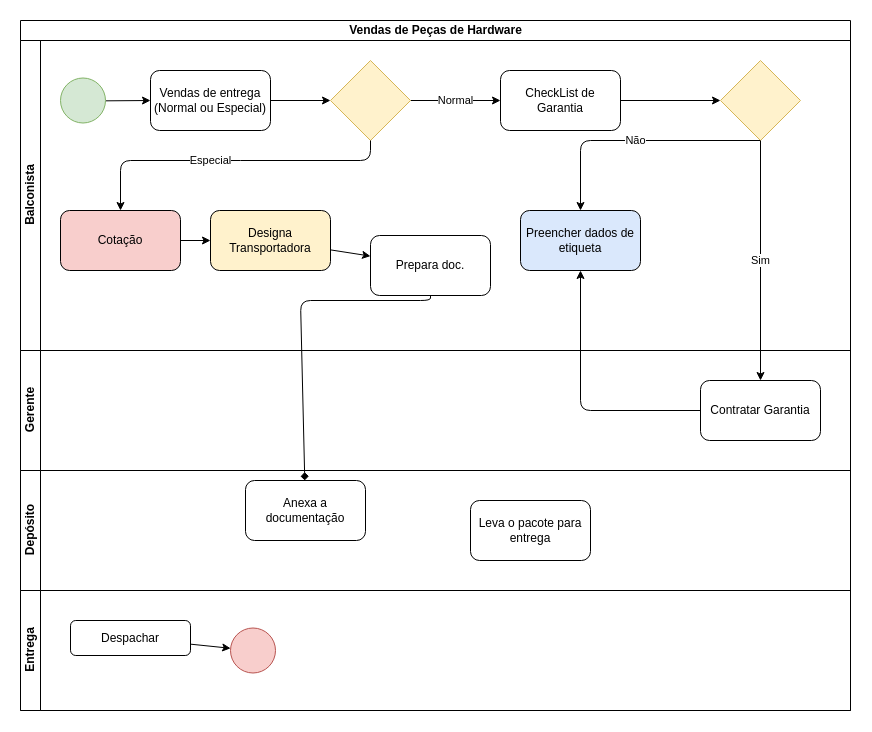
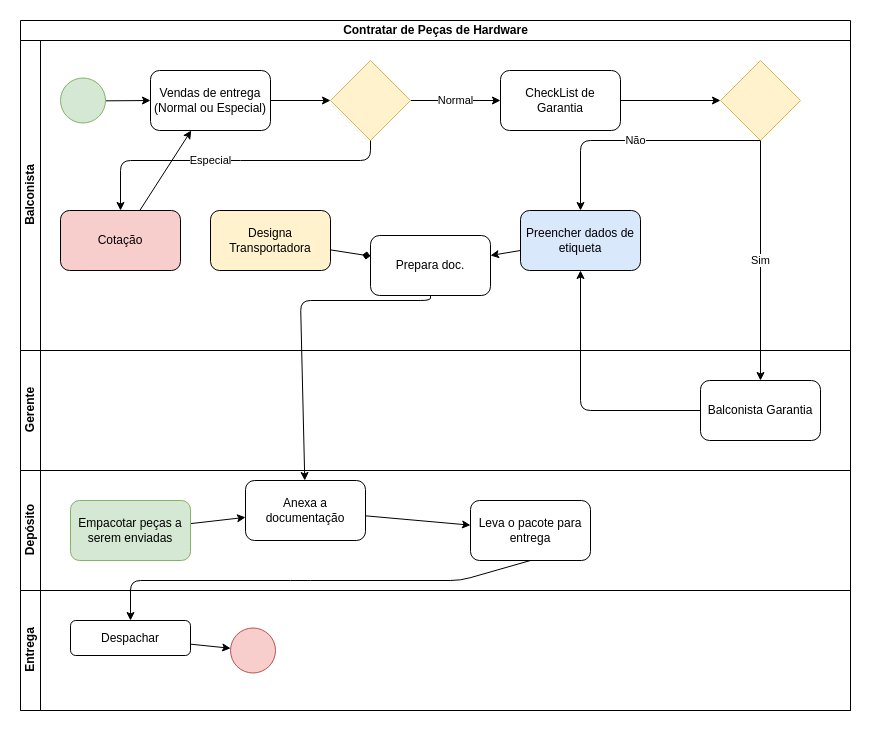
(436, 31) -> (436, 31)
(192, 241) -> (164, 173)
none -> (509, 252)
(362, 255) -> (362, 255)
(761, 411) -> (761, 411)
(305, 472) -> (305, 473)
none -> (414, 520)
none -> (215, 521)
none -> (131, 531)
none -> (316, 581)
